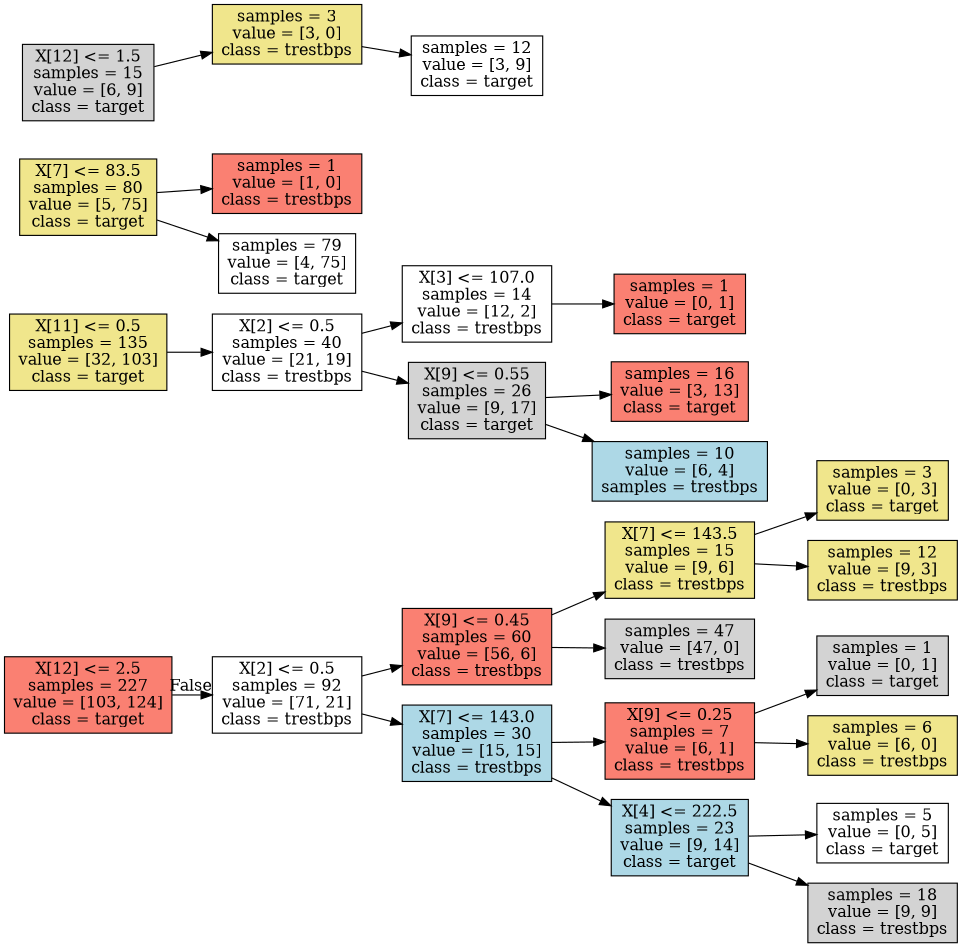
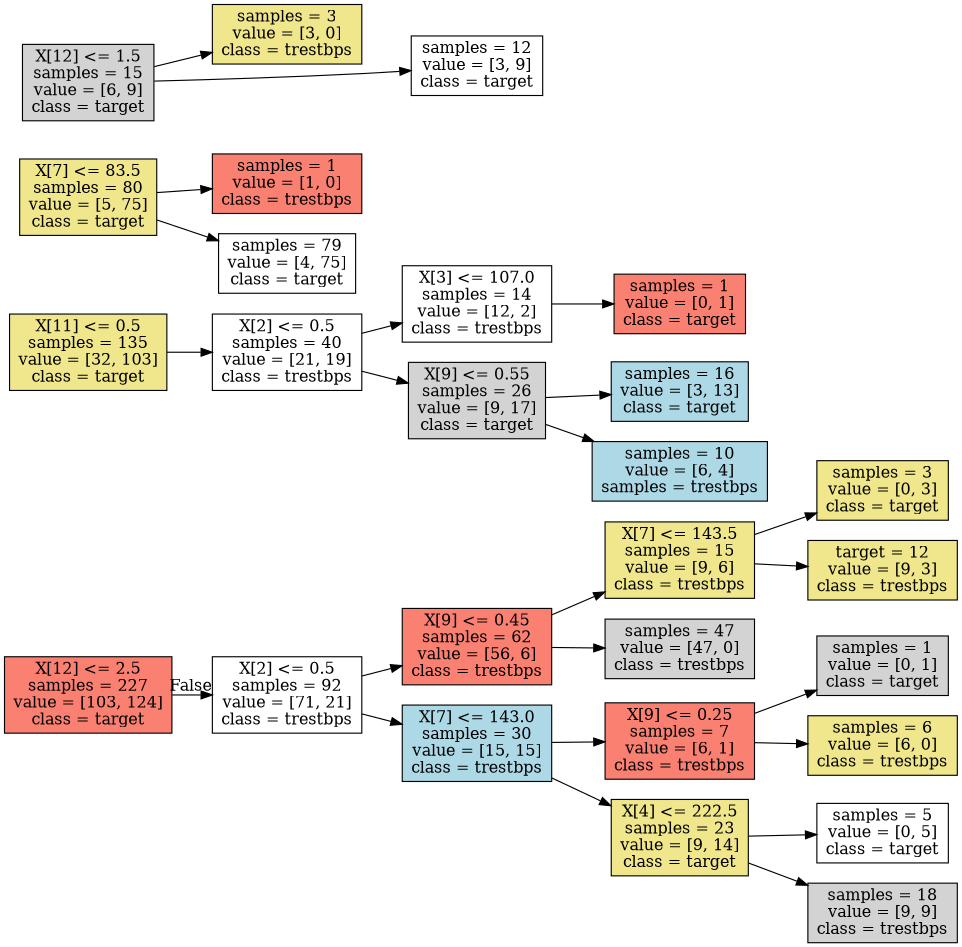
(381, 50) -> (277, 77)
(680, 392) -> (680, 392)
(883, 570) -> (883, 570)
(477, 647) -> (477, 647)
(680, 838) -> (680, 838)
